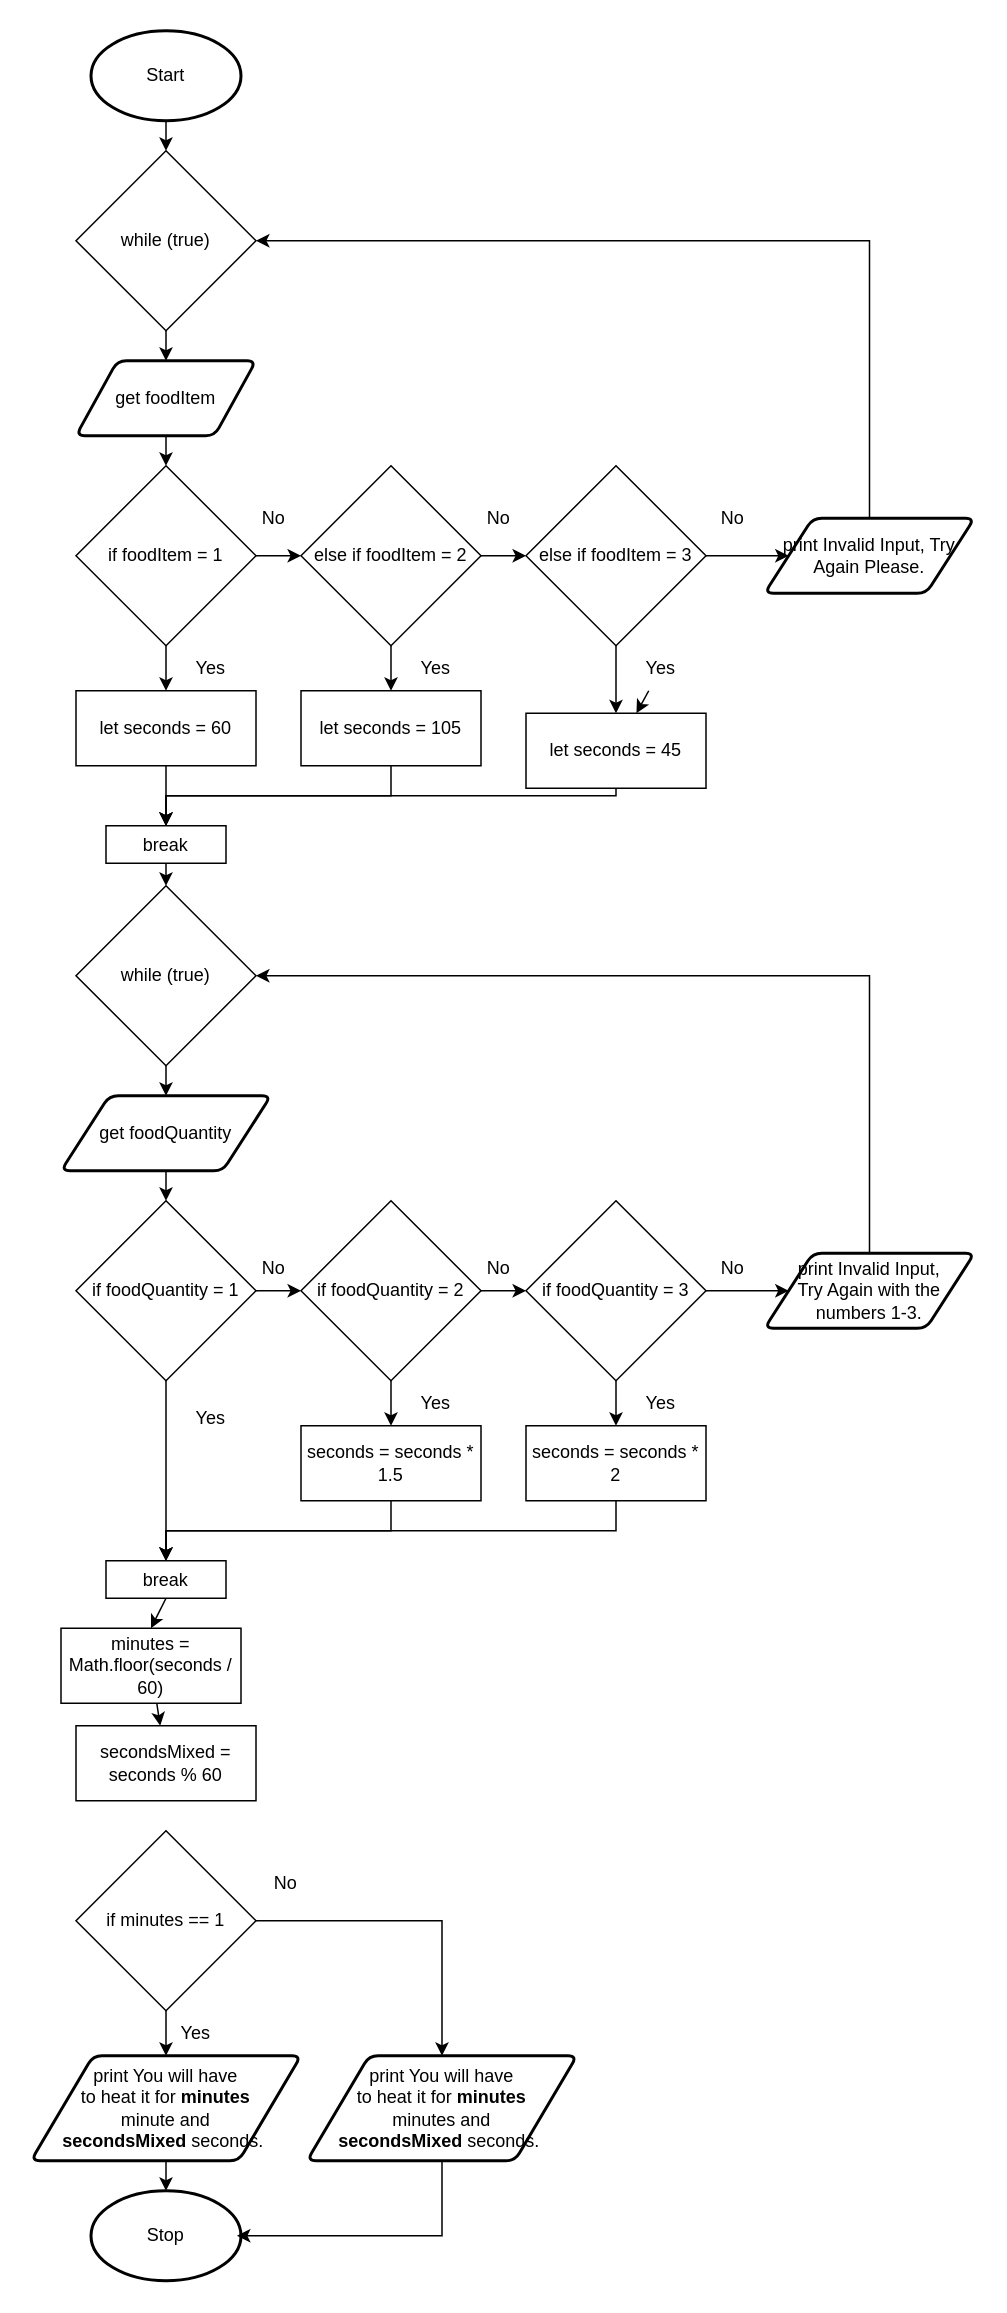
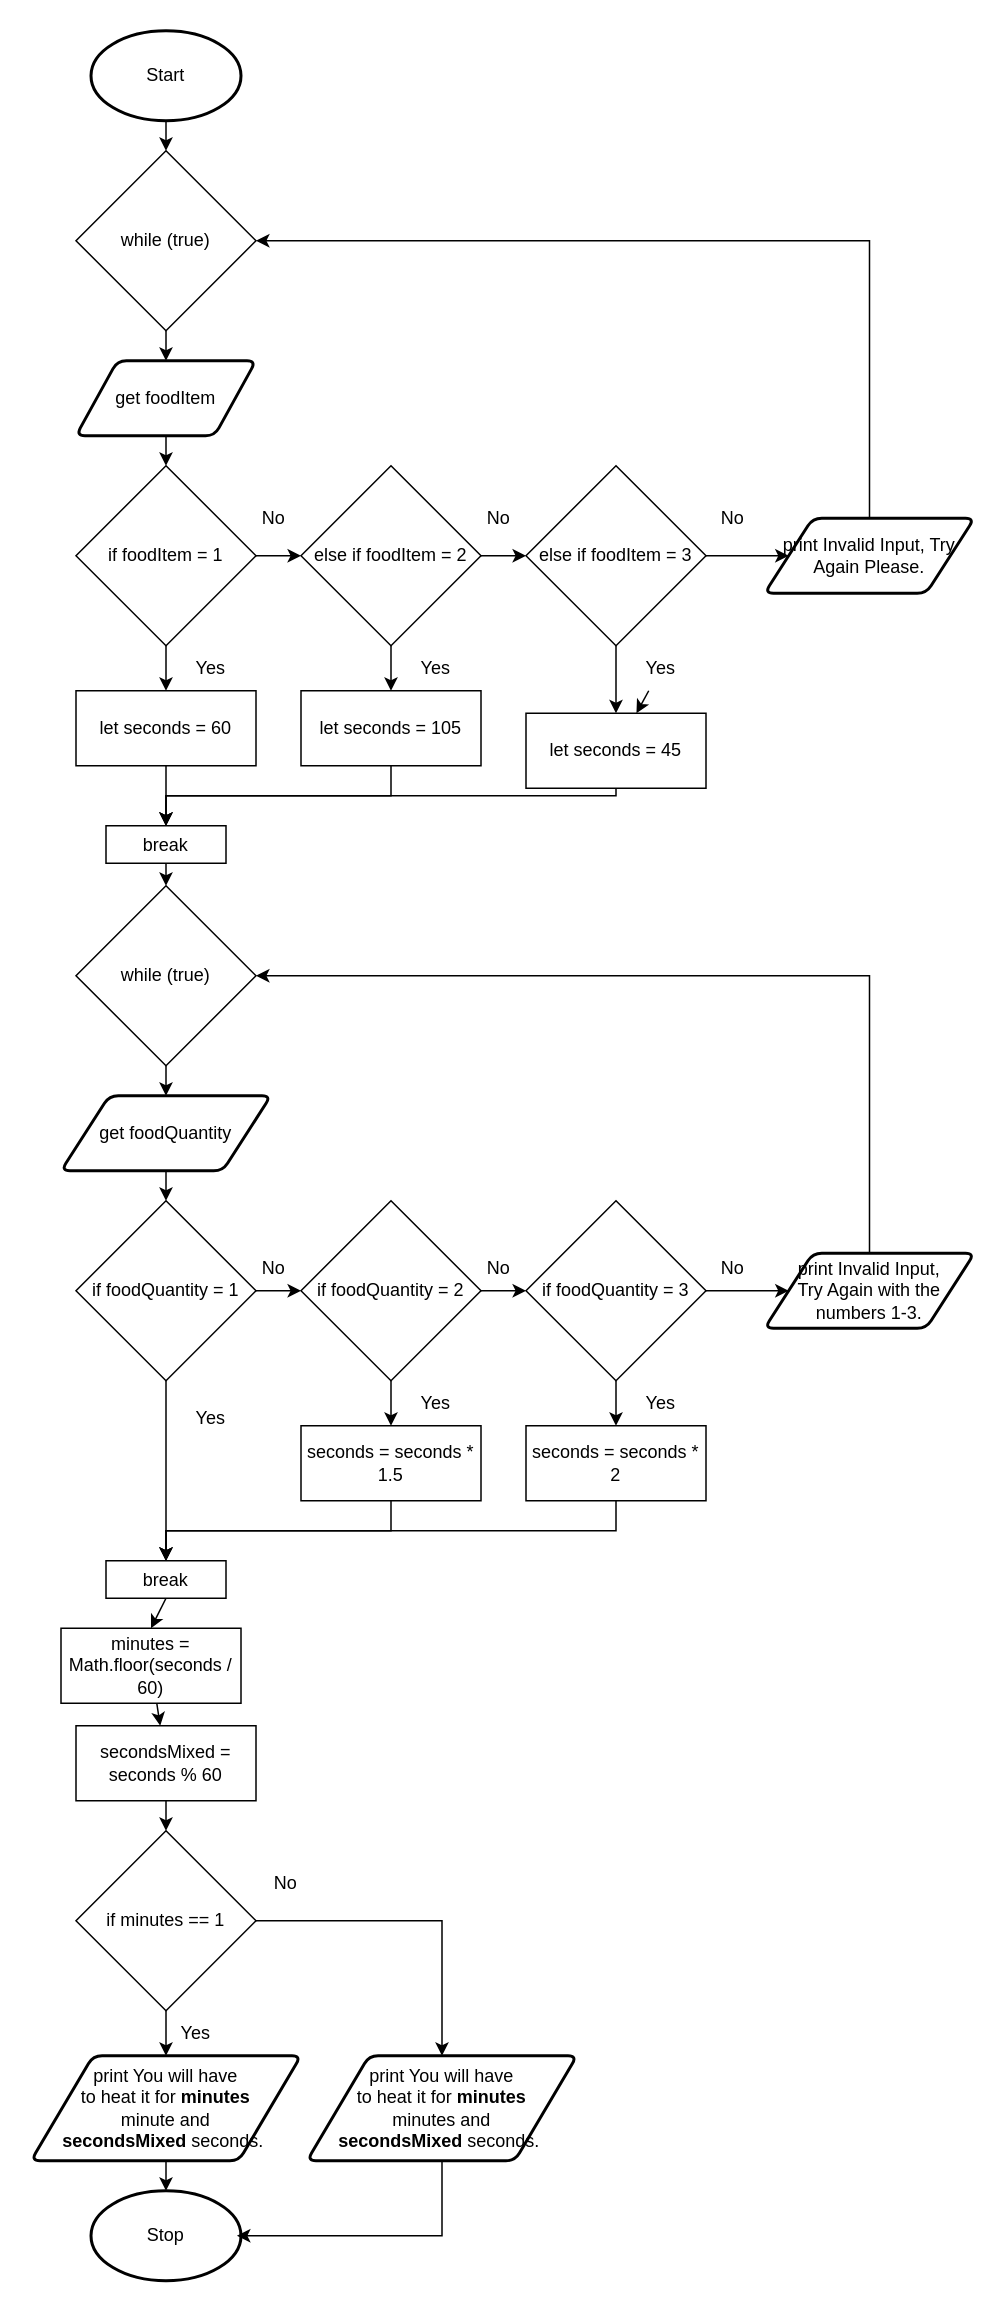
none -> (166, 1811)
